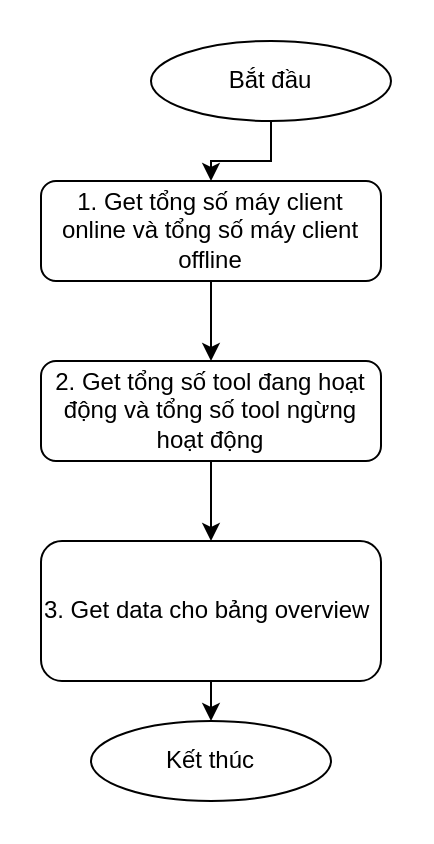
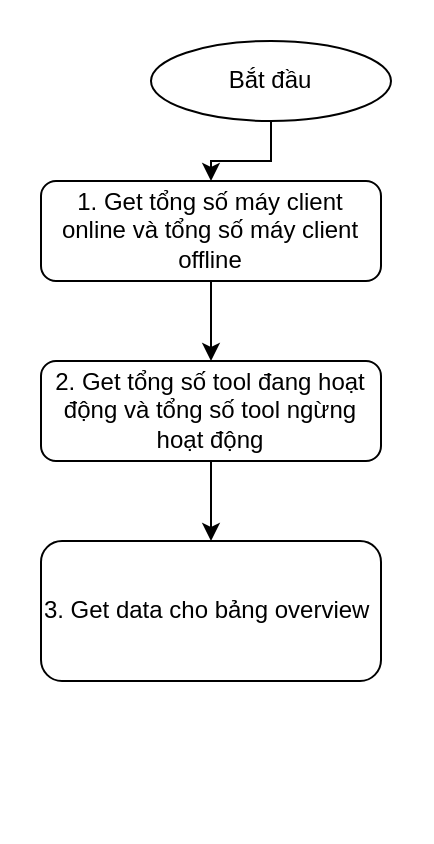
(211, 694) -> none
(211, 761) -> none
